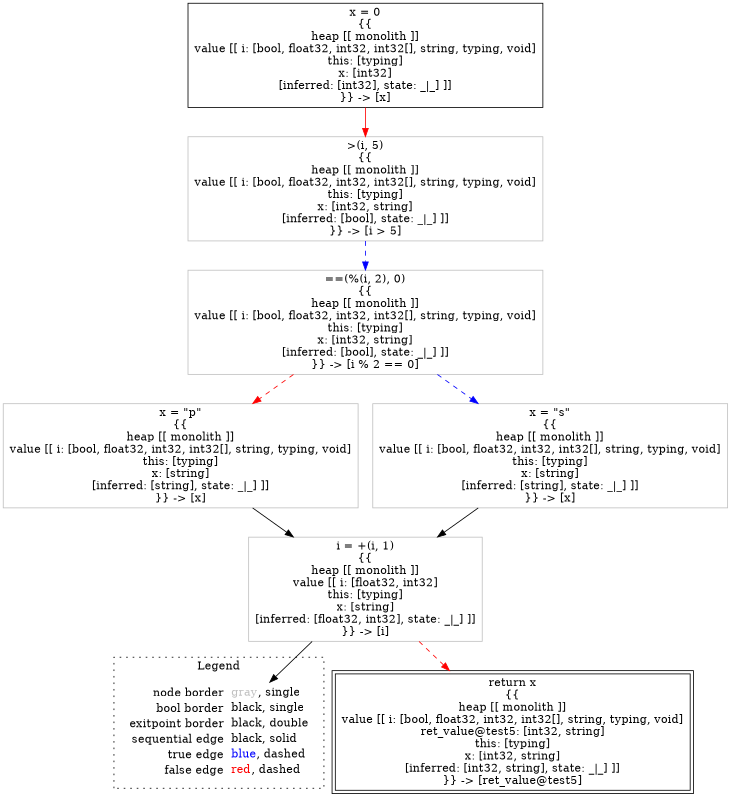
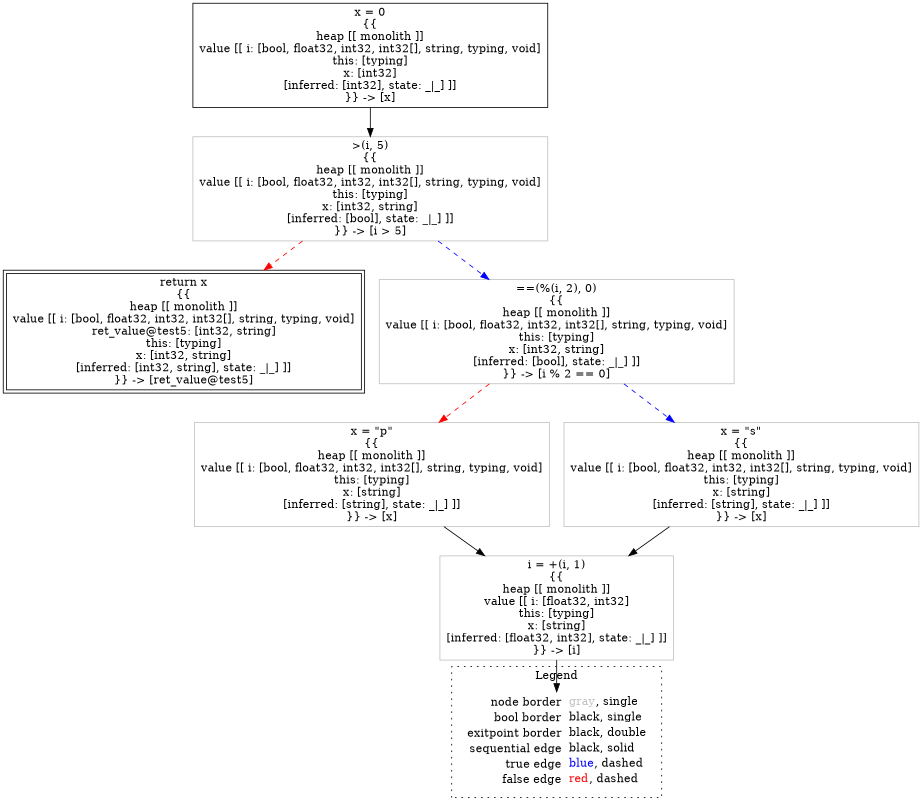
(365, 118) -> (370, 118)
(431, 653) -> (287, 253)
